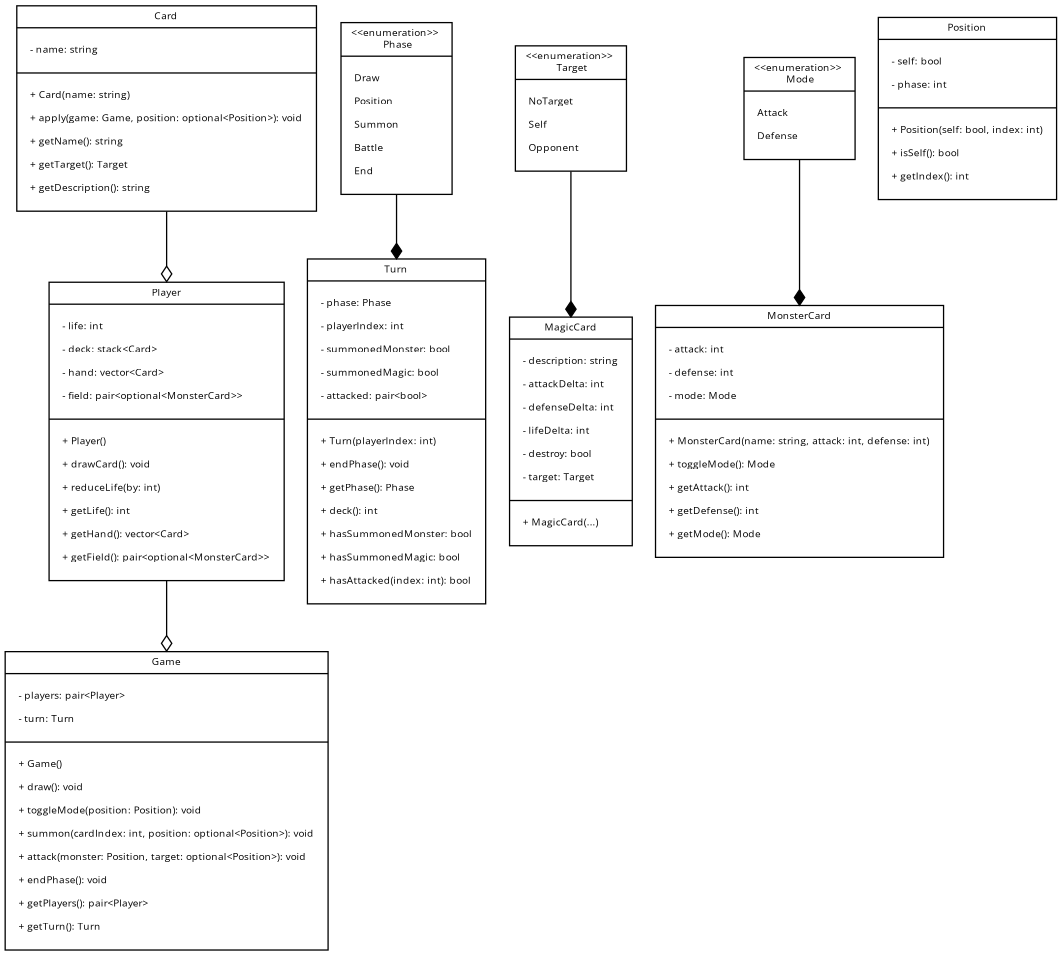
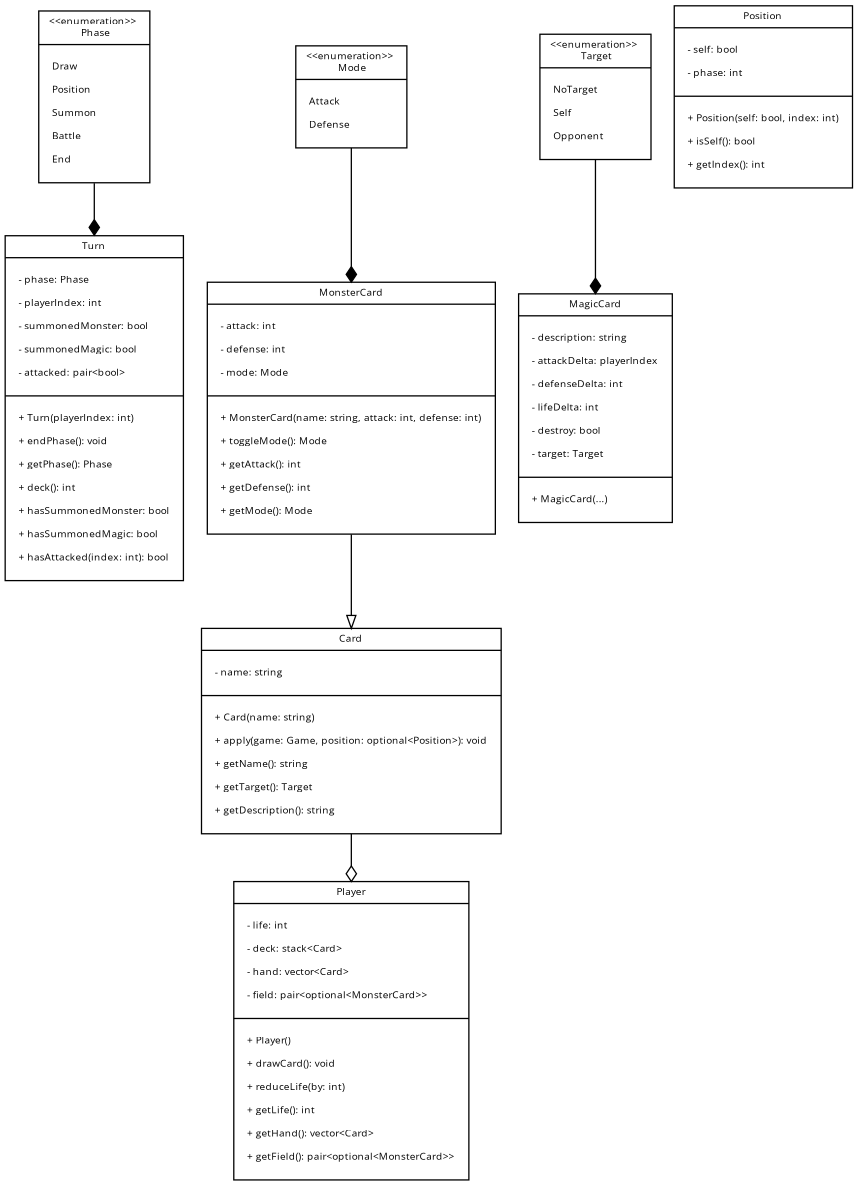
(564, 384) -> (595, 361)
none -> (351, 575)
(167, 801) -> none
